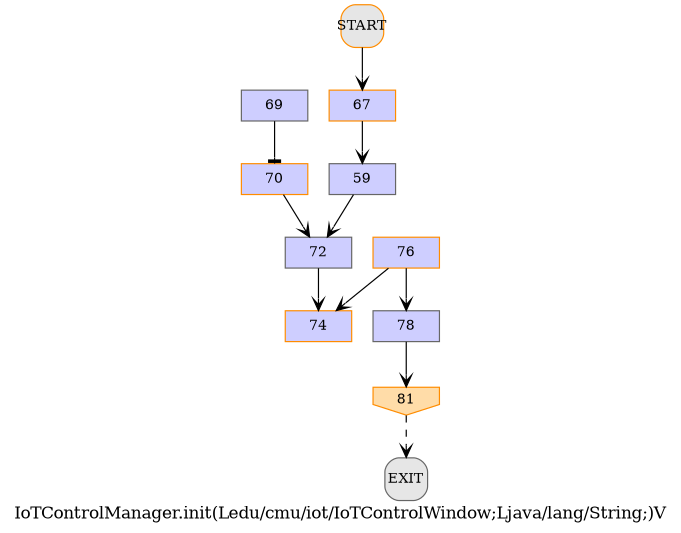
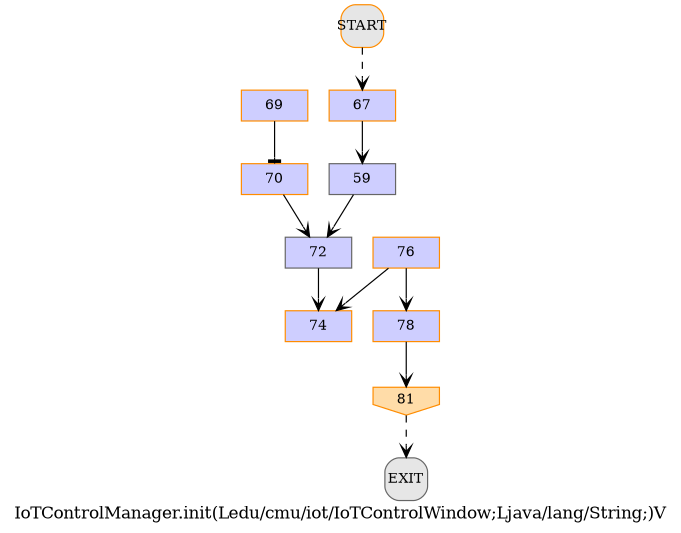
(362, 63) -> (362, 63)
(275, 106) -> (275, 106)
(406, 326) -> (406, 326)
